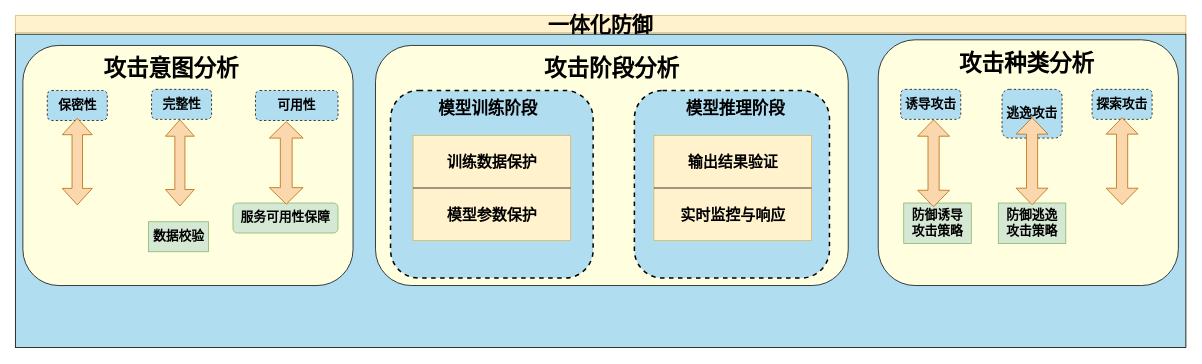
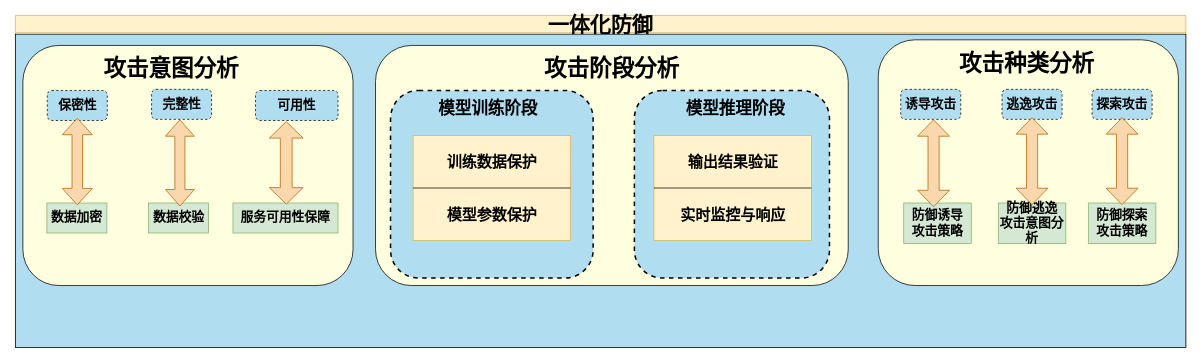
(1032, 114) -> (1032, 104)
none -> (77, 218)
(285, 218) -> (285, 218)
(1032, 223) -> (1032, 223)
none -> (1122, 223)
(179, 237) -> (179, 218)
